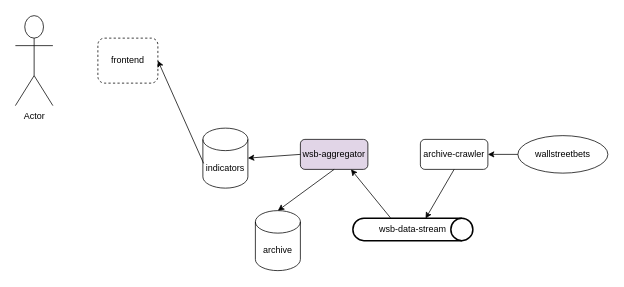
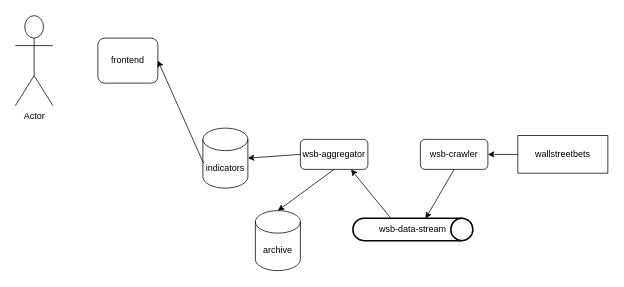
(128, 60) -> (128, 60)
(334, 154) -> (334, 154)
(454, 154) -> (454, 154)
(563, 154) -> (563, 154)
